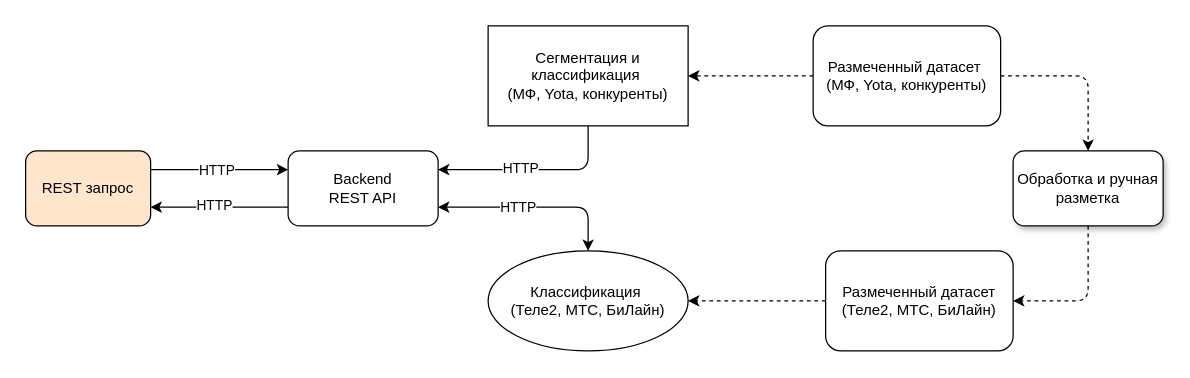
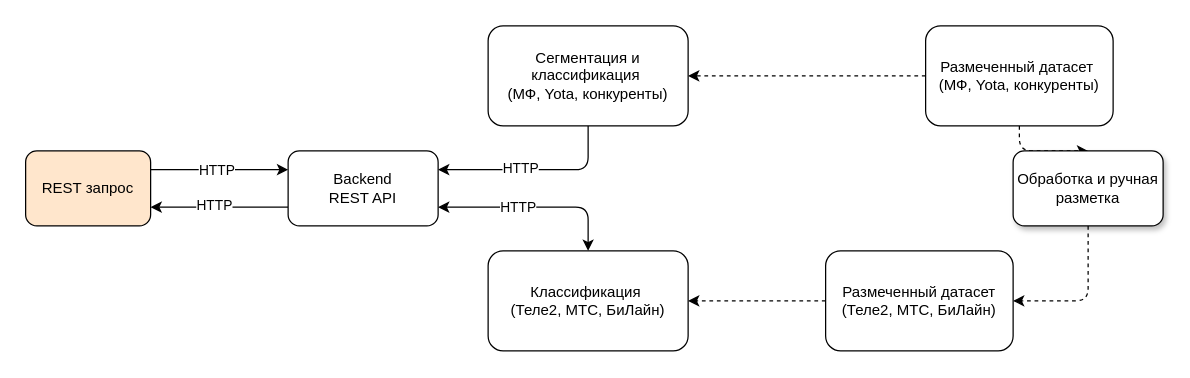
(588, 76) -> (588, 76)
(907, 76) -> (1019, 76)
(588, 301) -> (588, 301)
